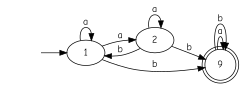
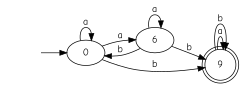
(155, 40) -> (155, 40)
(86, 53) -> (86, 53)
